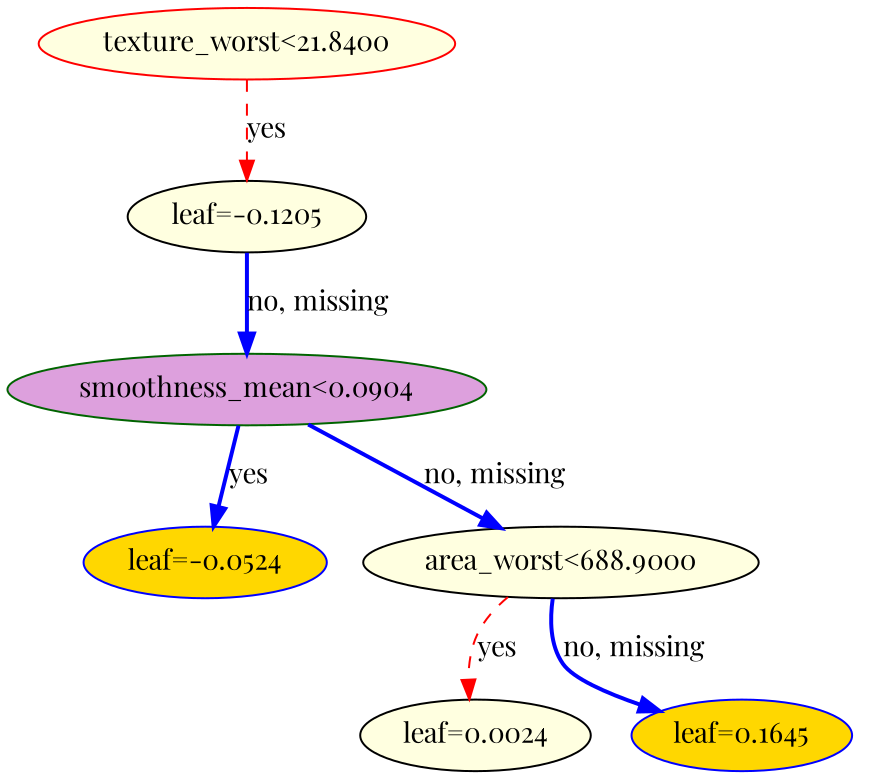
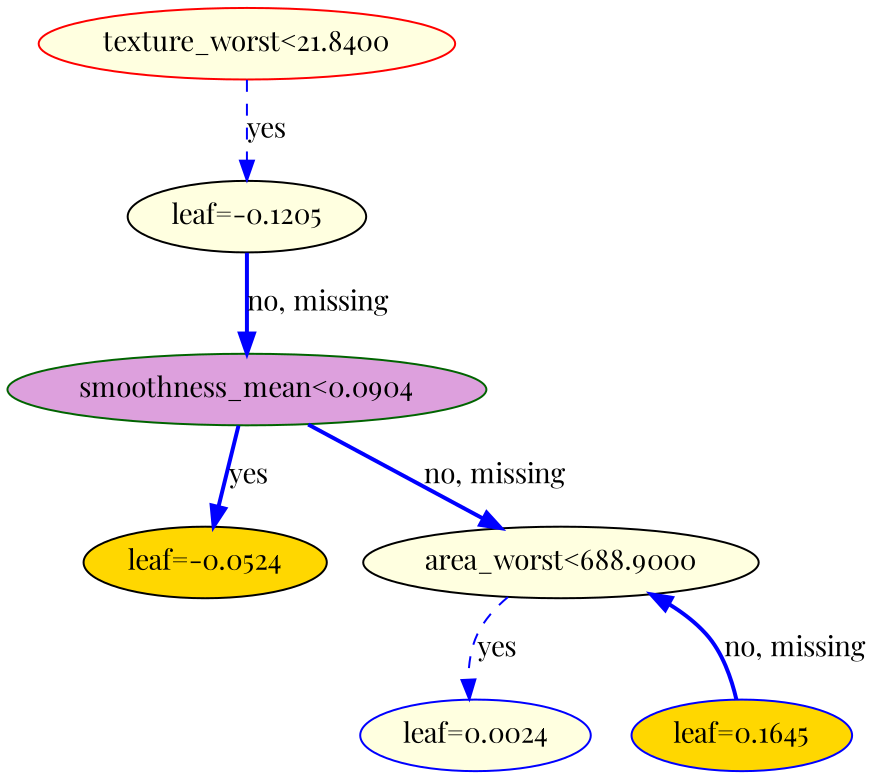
(247, 120) -> (247, 120)
(205, 562) -> (205, 562)
(478, 633) -> (478, 633)
(570, 671) -> (714, 644)
(475, 735) -> (475, 735)
